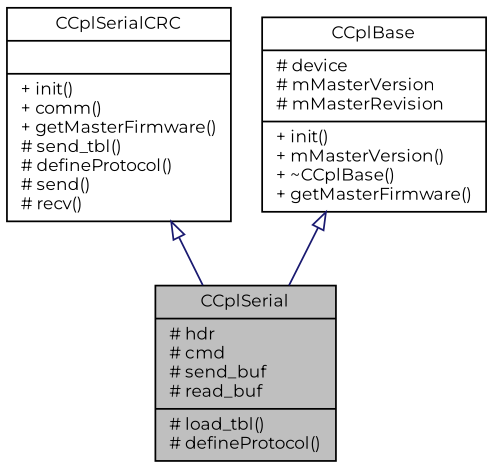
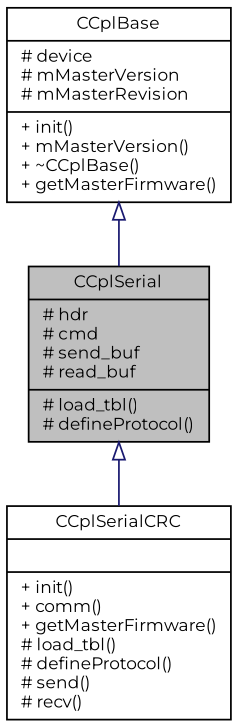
(71, 147) -> (69, 645)
(191, 261) -> (119, 483)
